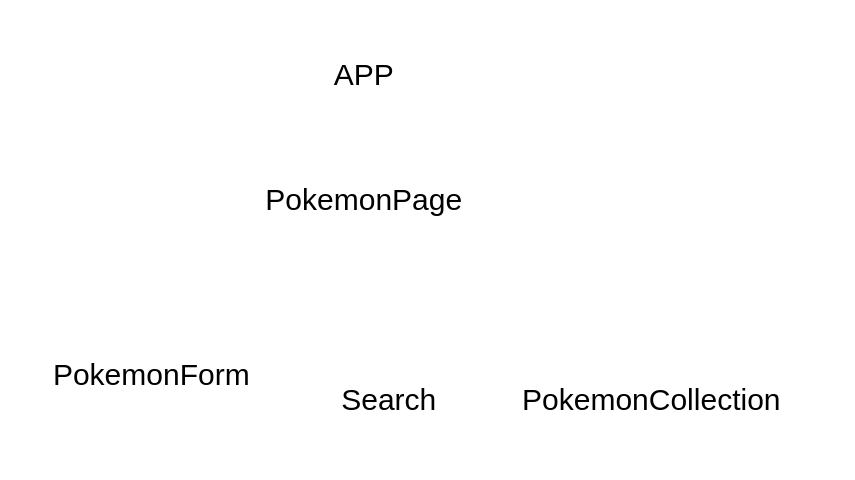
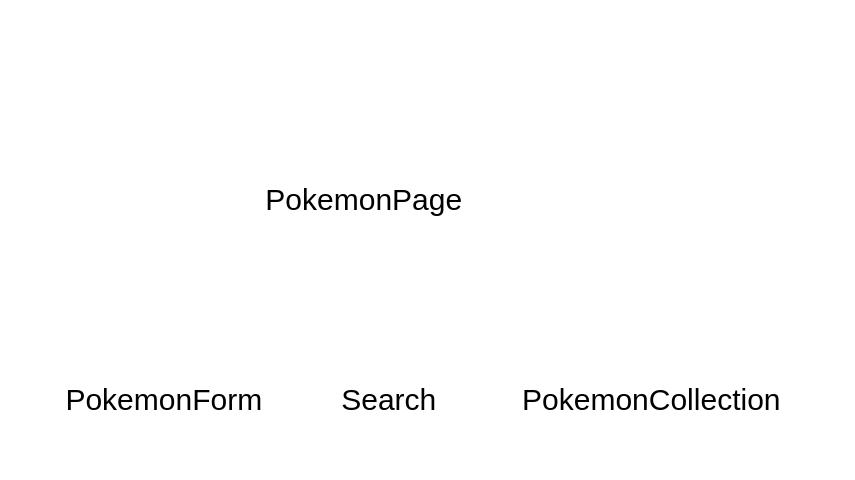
(364, 76) -> none
(151, 376) -> (164, 401)
